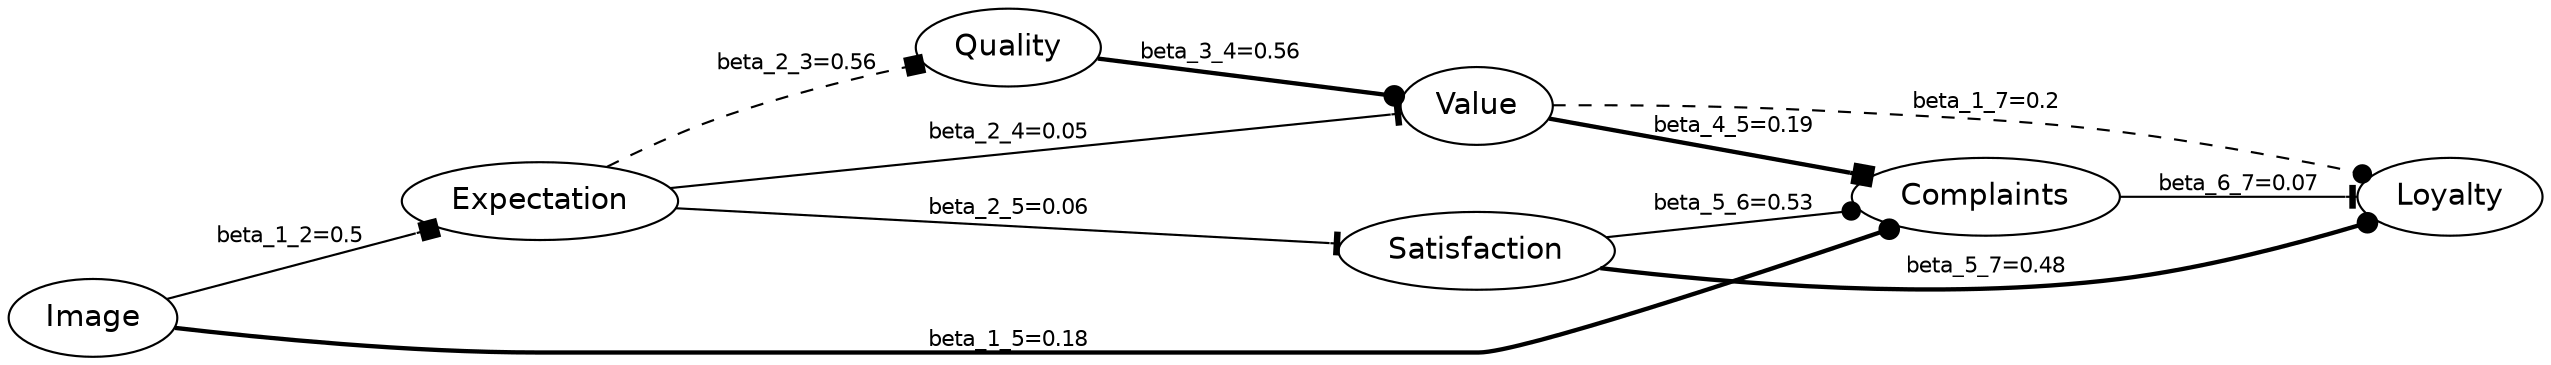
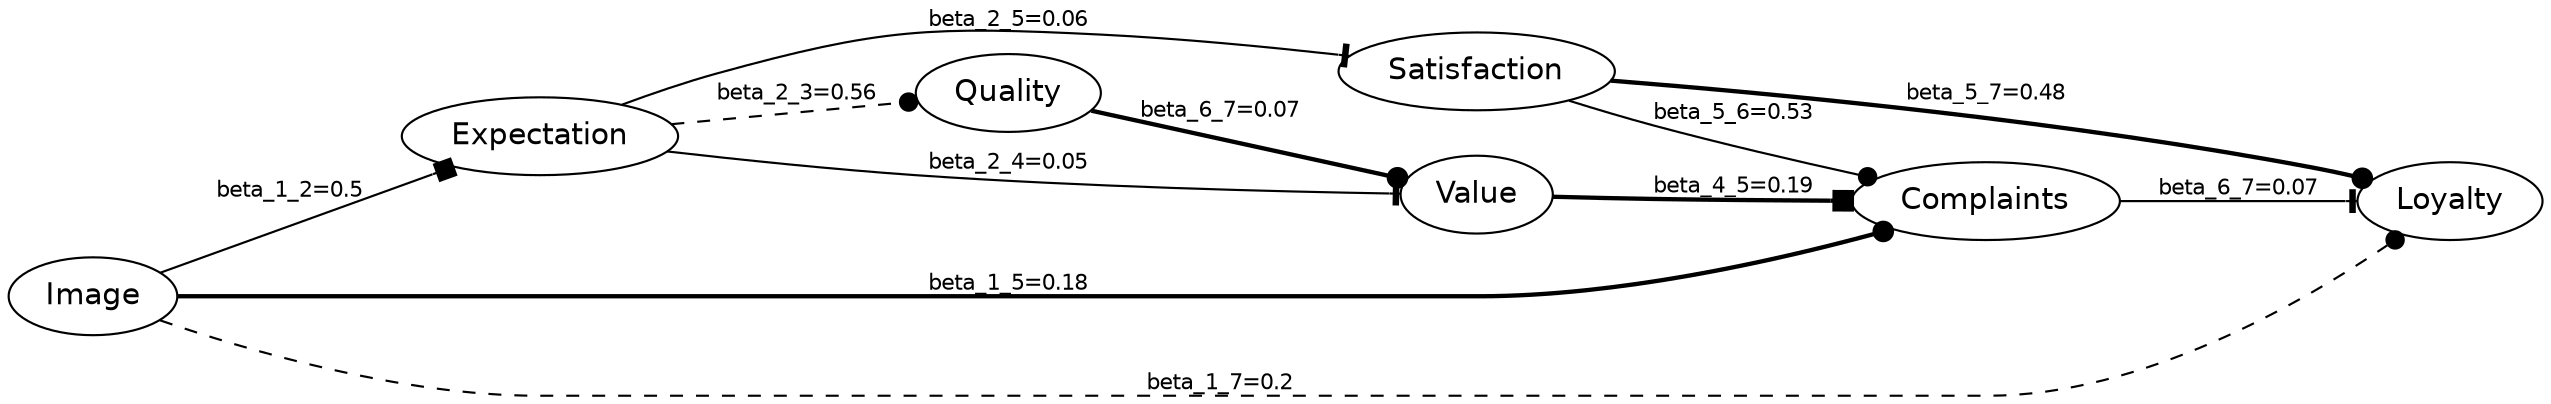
(1220, 53) -> (1220, 111)
(751, 108) -> (785, 114)
(1955, 118) -> (1286, 396)
